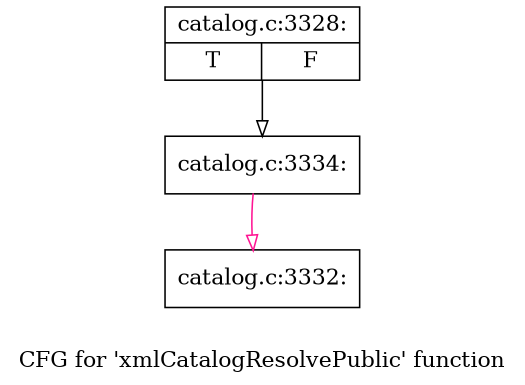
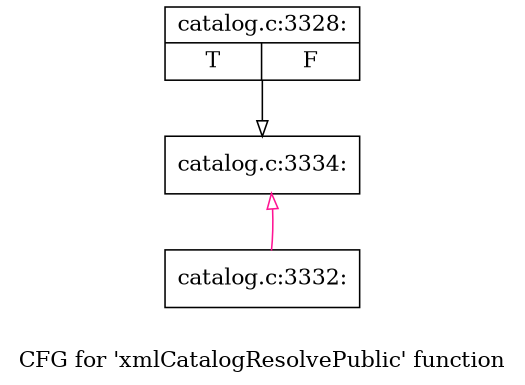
(252, 214) -> (273, 230)
